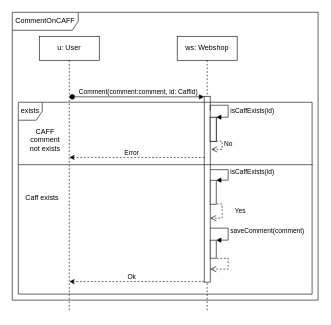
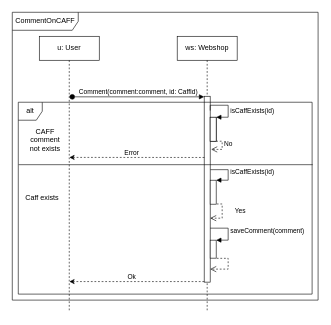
(30, 111) -> (30, 111)
